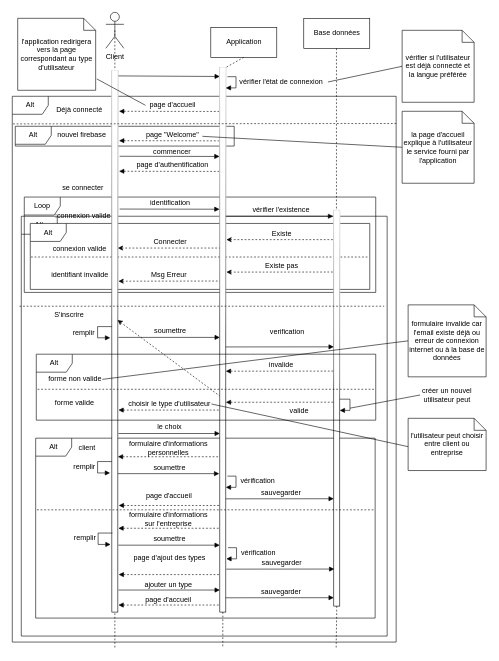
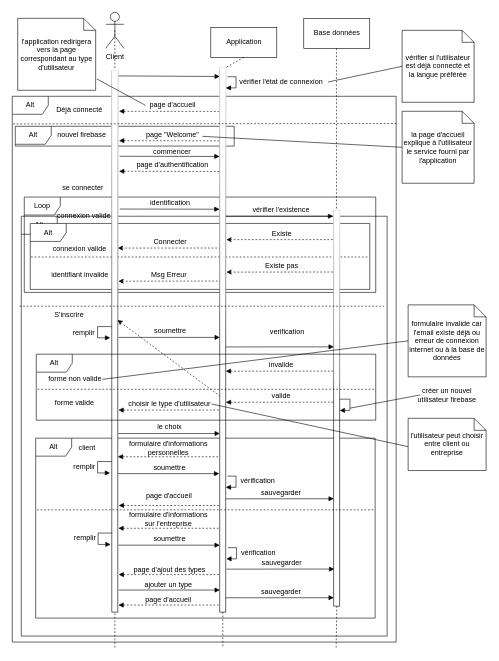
(447, 395) -> (447, 395)
(299, 411) -> (281, 396)
(169, 558) -> (169, 570)
